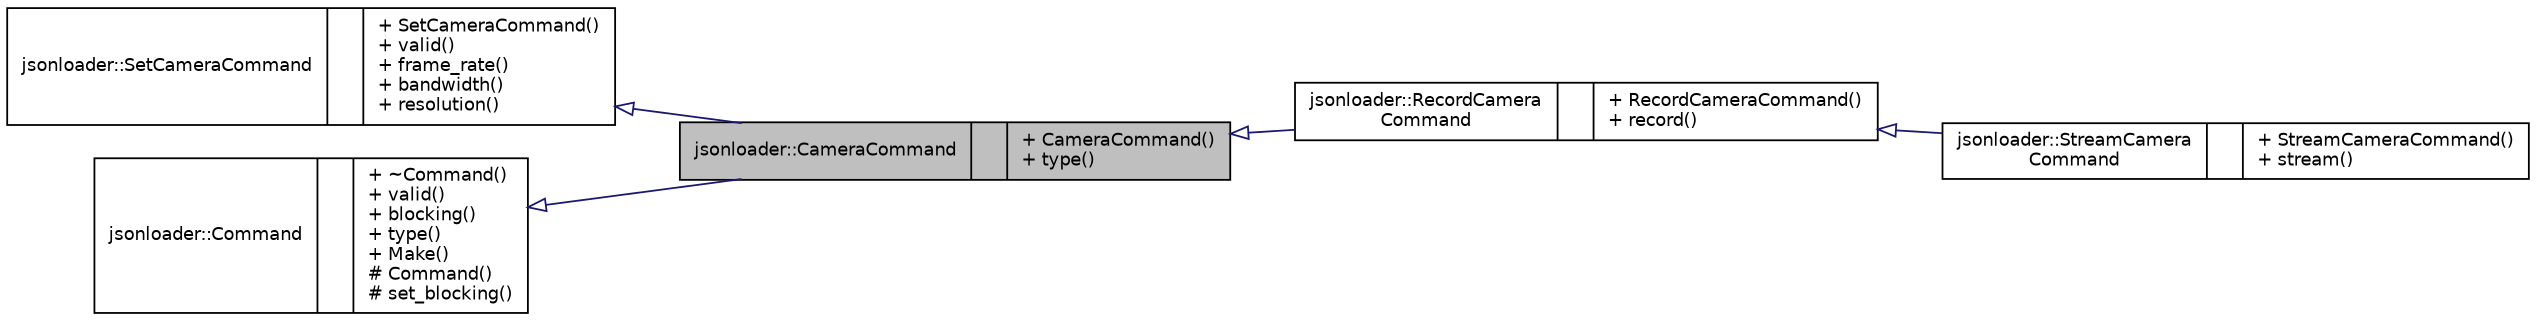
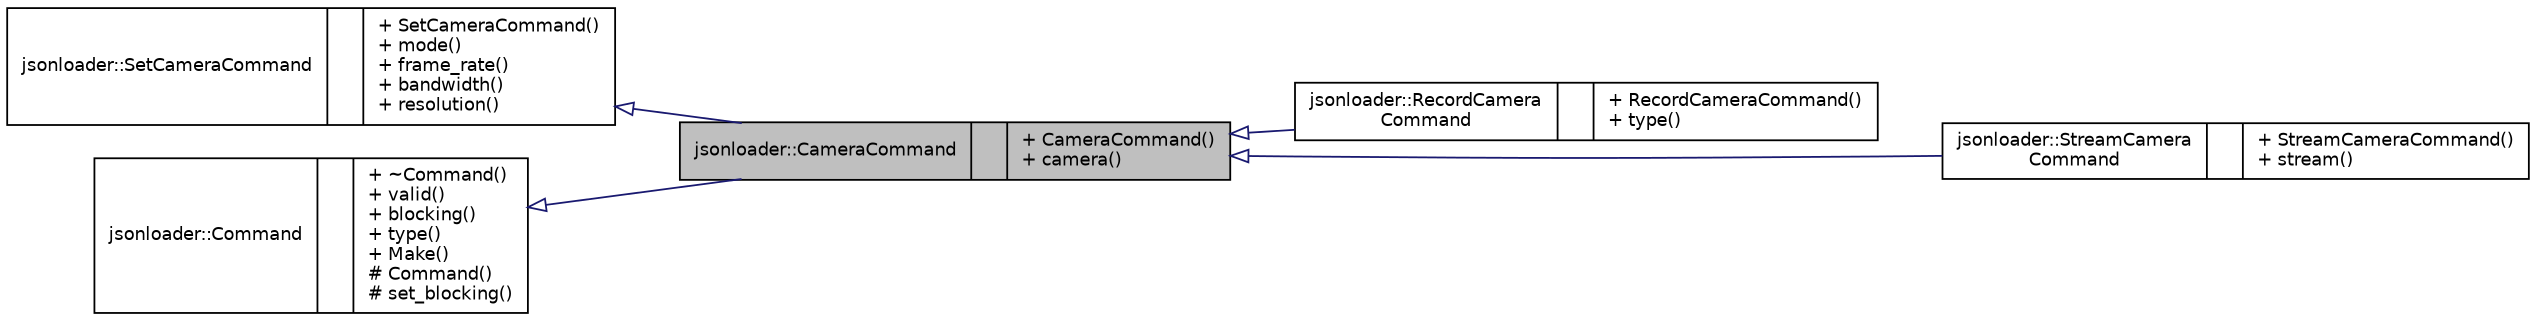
(416, 46) -> (420, 46)
(1653, 121) -> (1645, 121)
(1919, 132) -> (1596, 158)
(1058, 160) -> (1072, 160)
